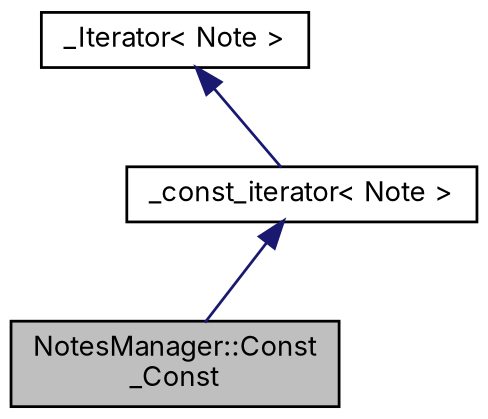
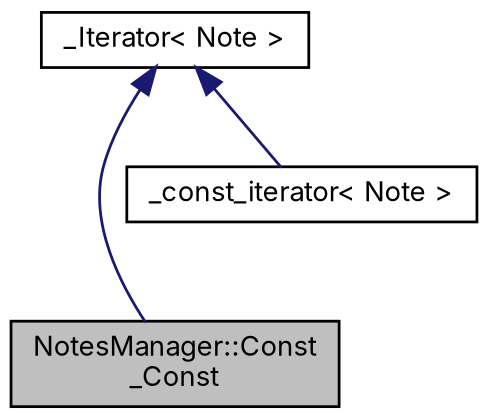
(236, 283) -> (100, 207)
